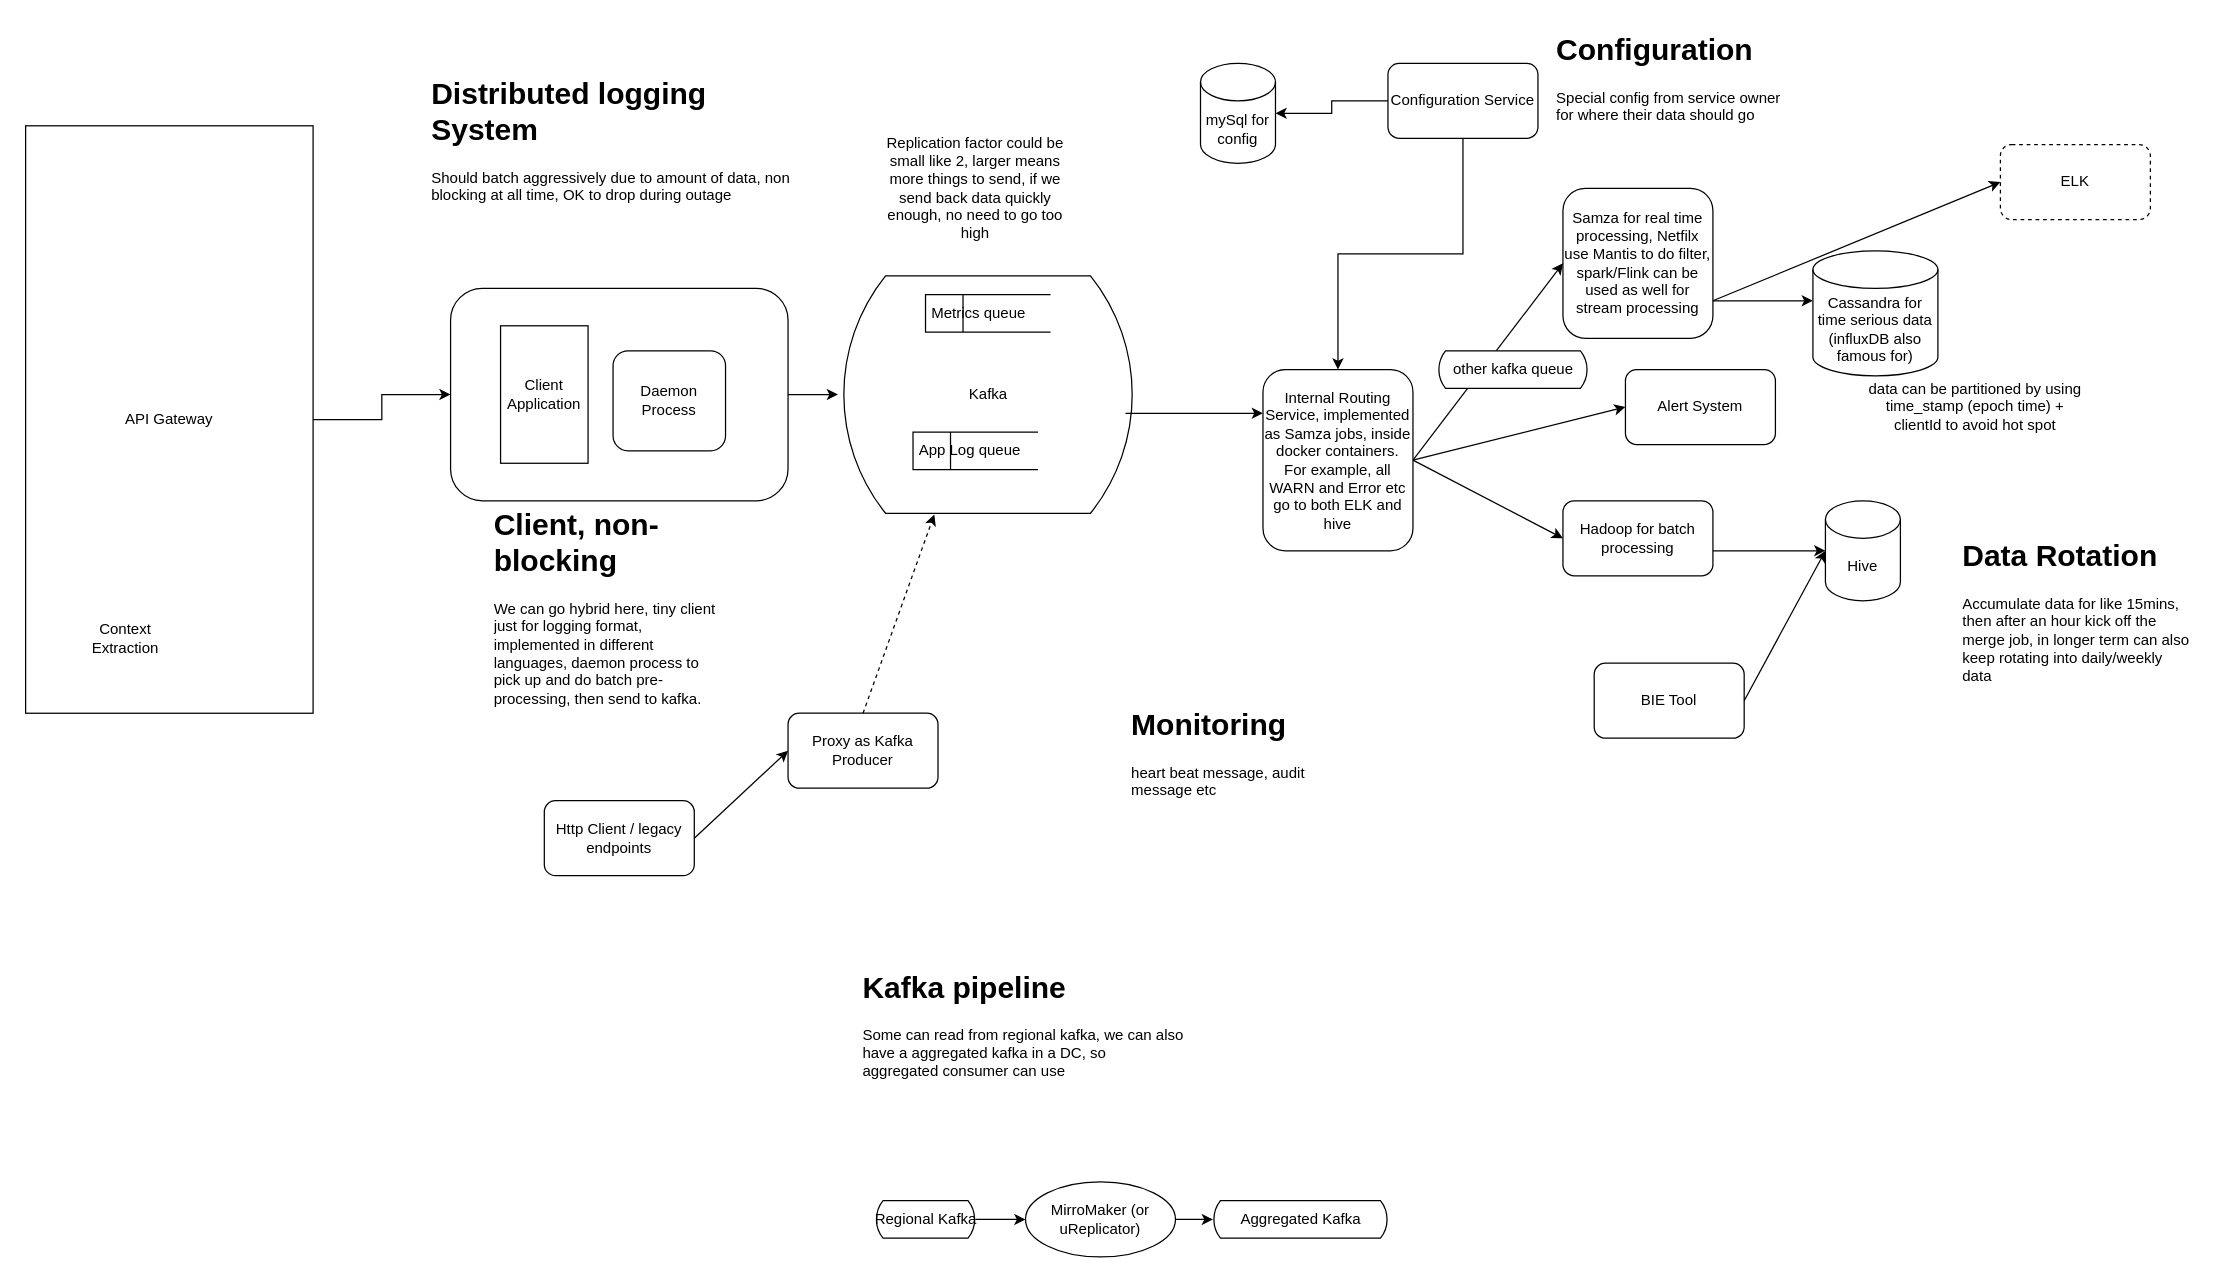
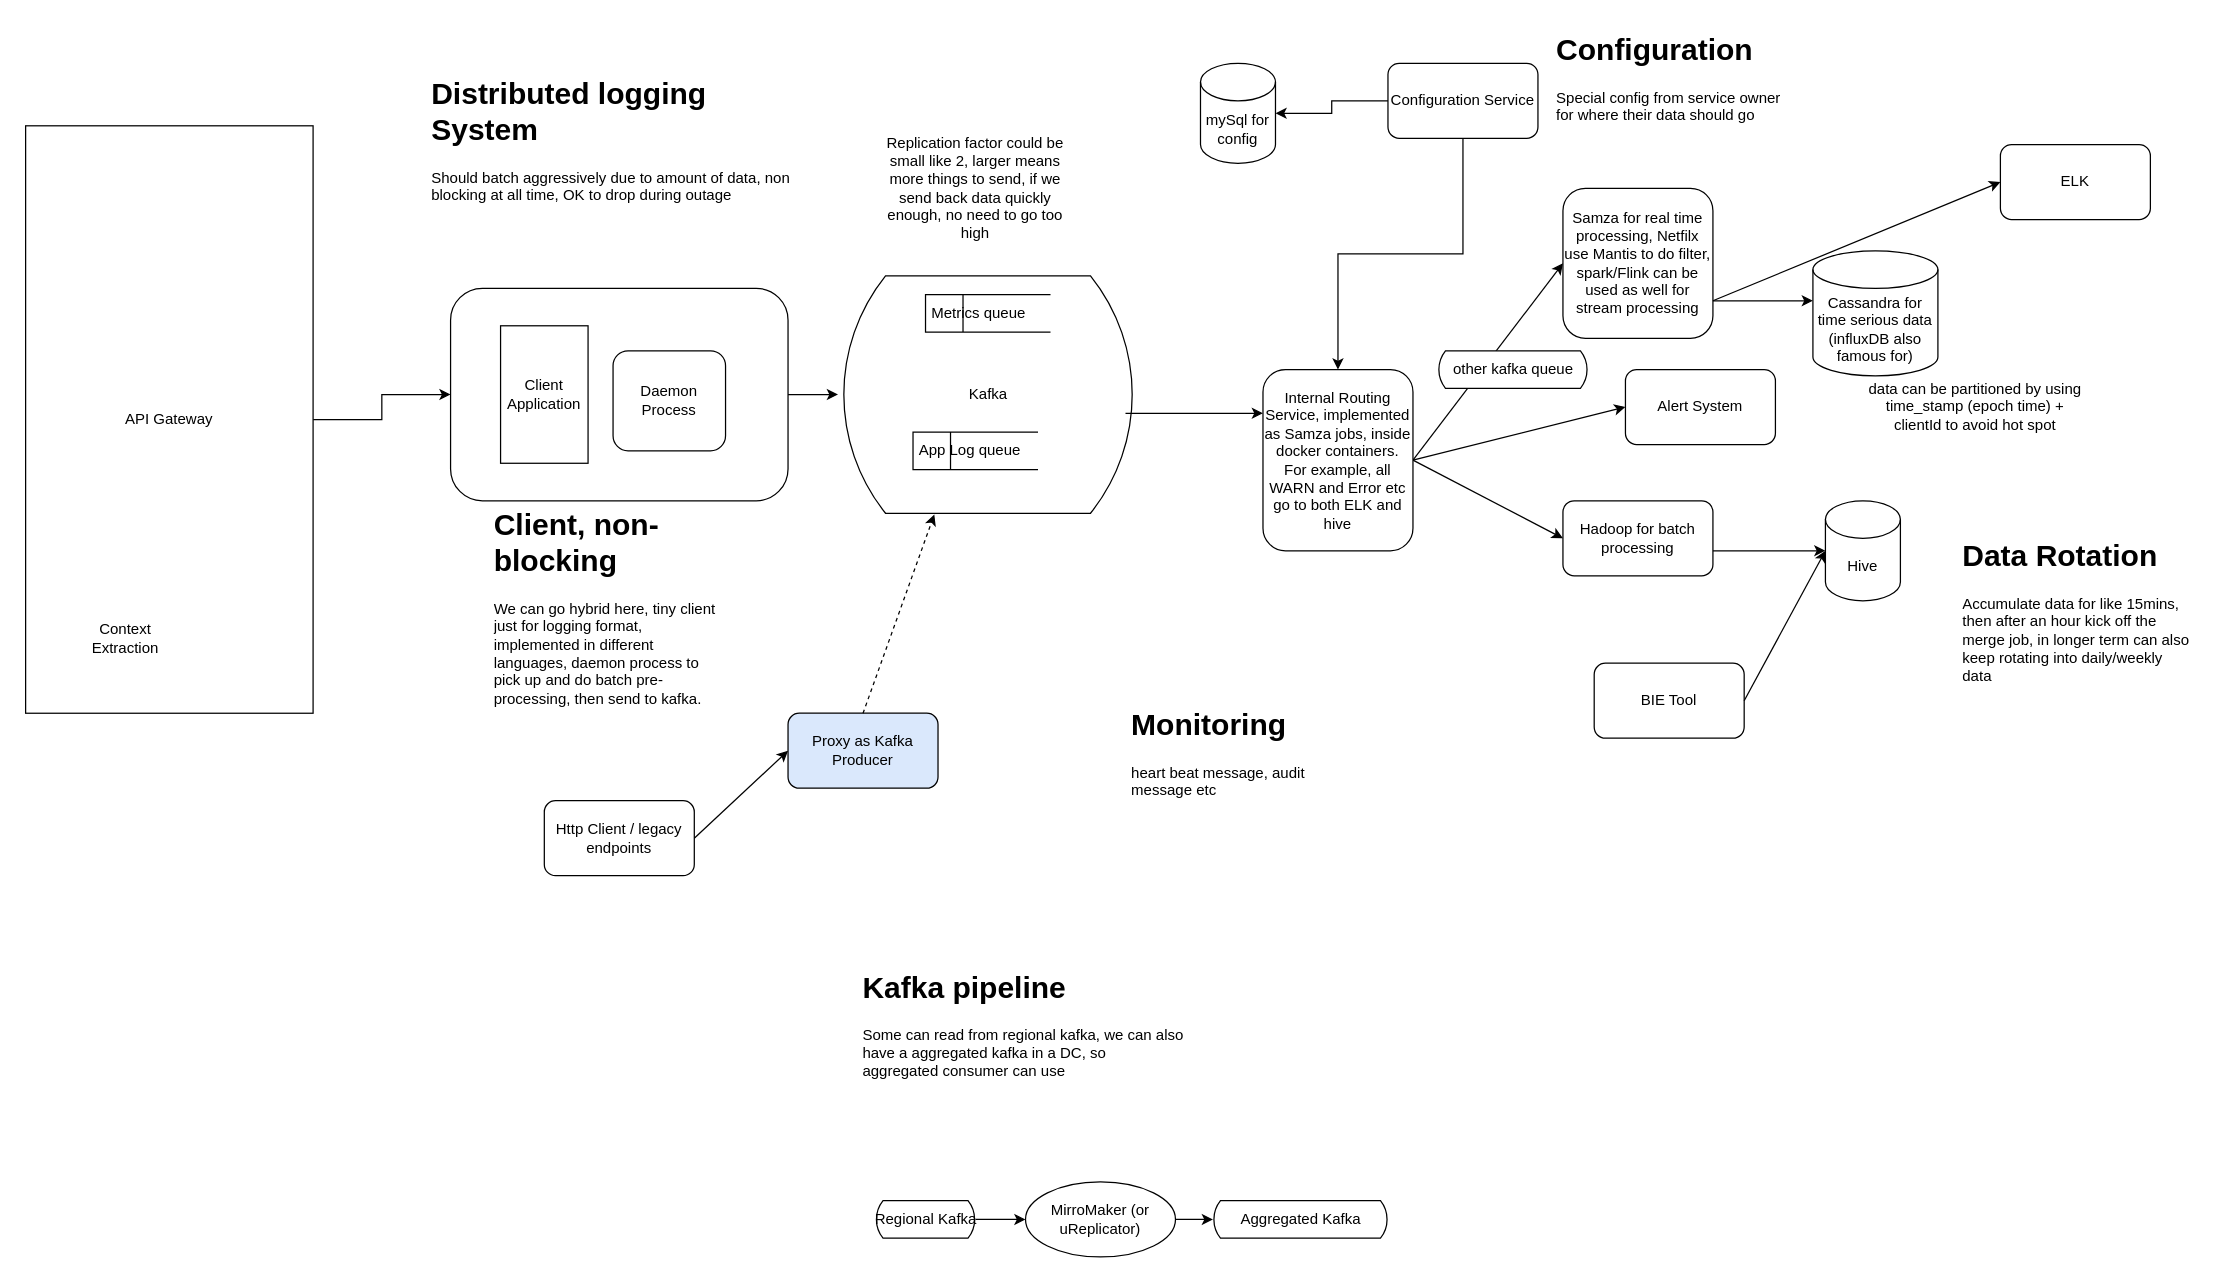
(2076, 182) -> (2076, 182)
(863, 751) -> (863, 751)
